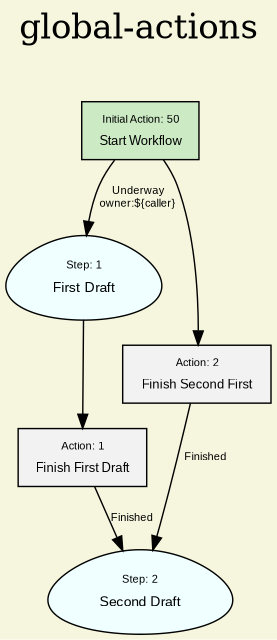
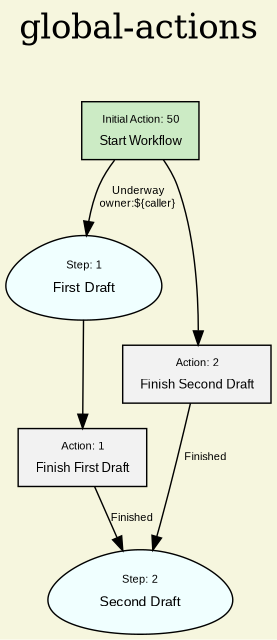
(198, 385) -> (198, 385)
